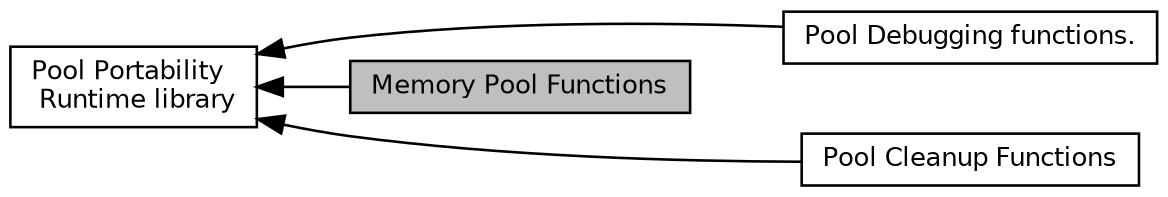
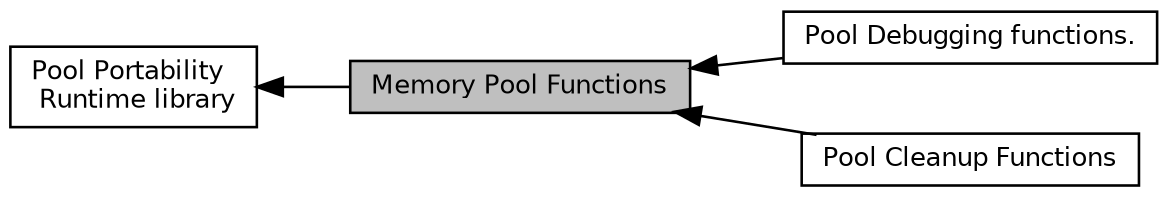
(533, 25) -> (750, 62)
(542, 154) -> (759, 125)
